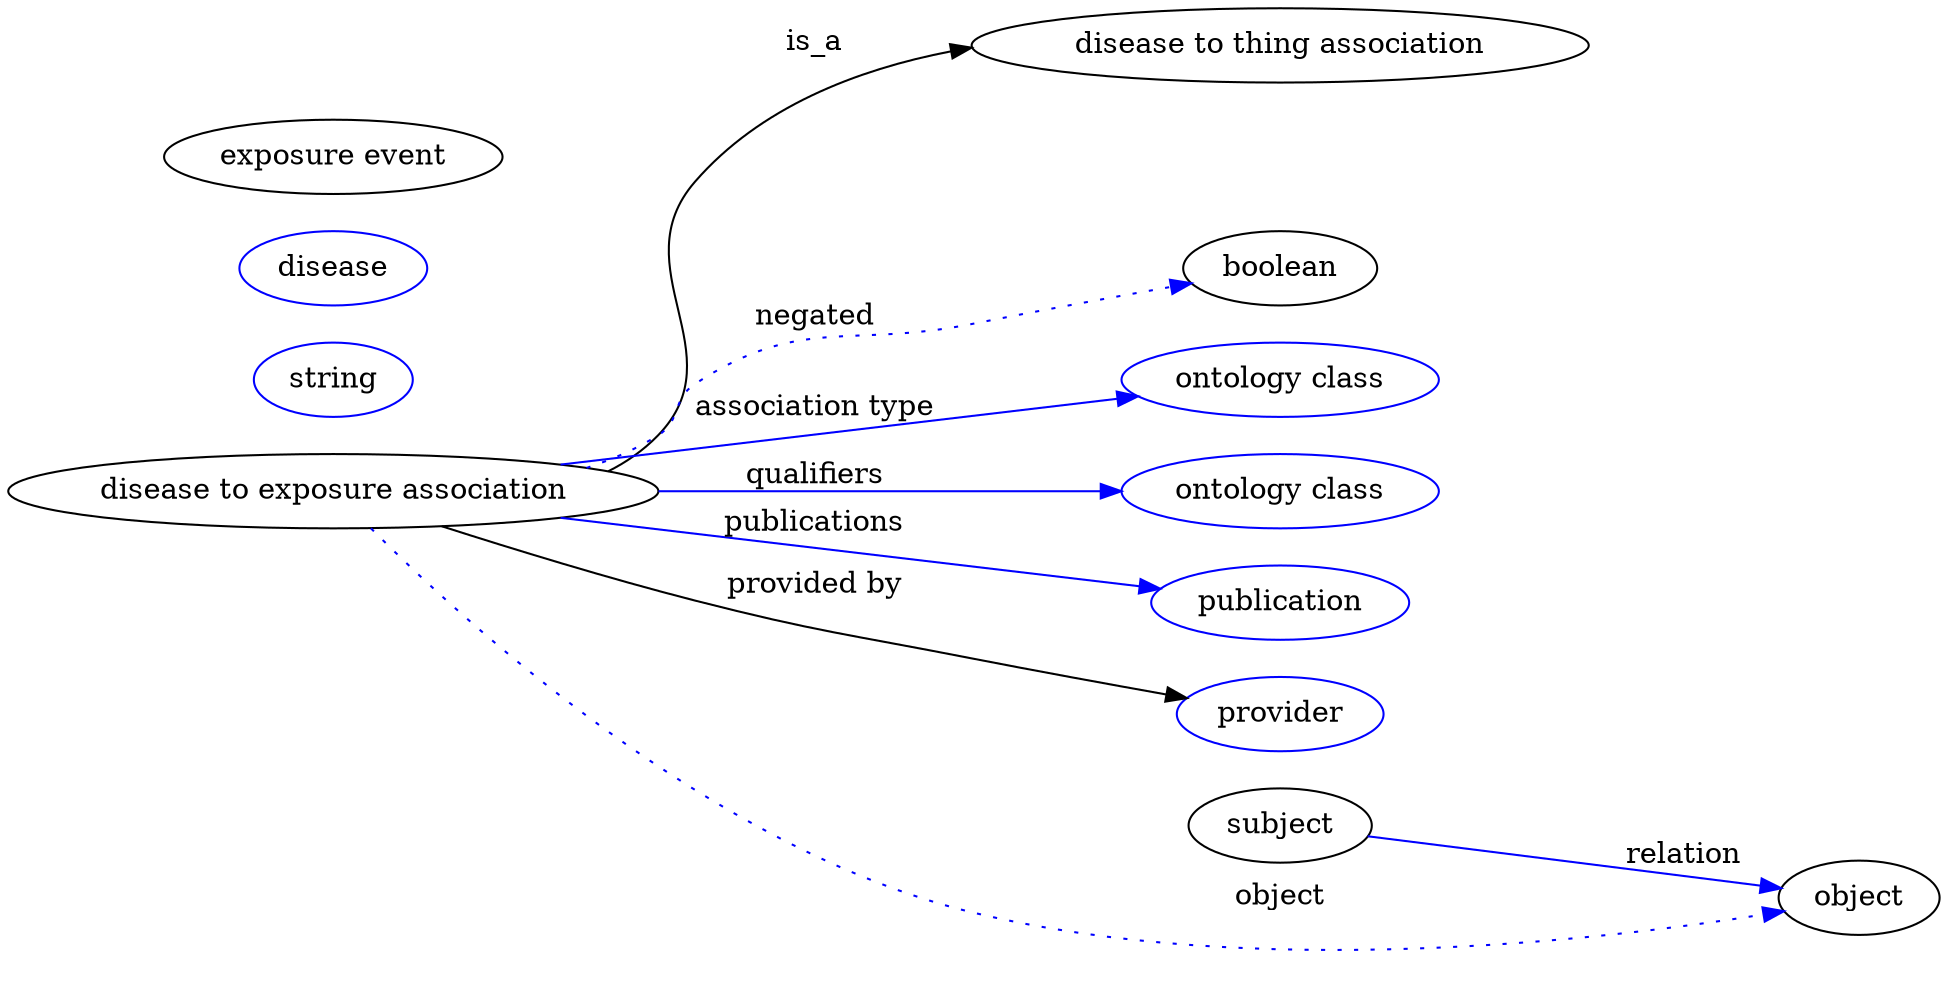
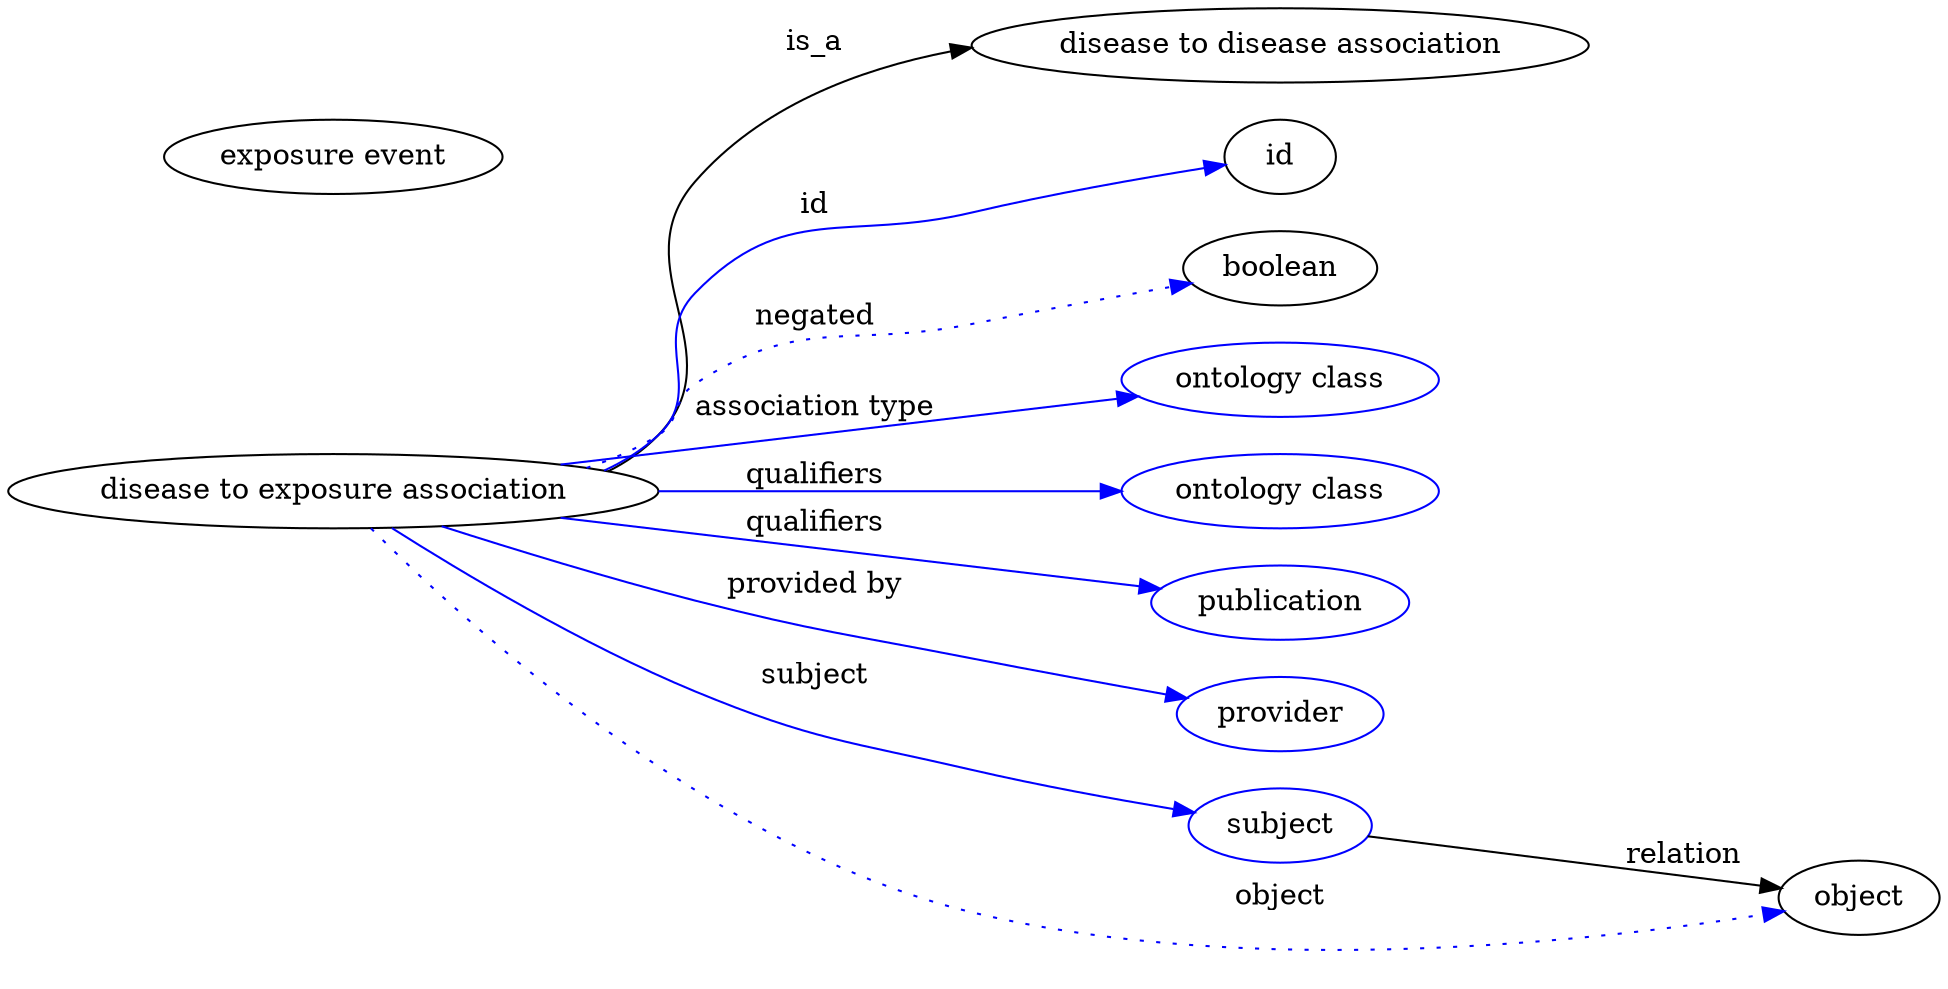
(1280, 45) -> (1280, 45)
none -> (1280, 157)
(333, 268) -> none
(333, 380) -> none
(815, 523) -> (815, 523)
(800, 625) -> (800, 625)
none -> (765, 718)
(1280, 826) -> (1280, 826)
(1564, 861) -> (1564, 861)
